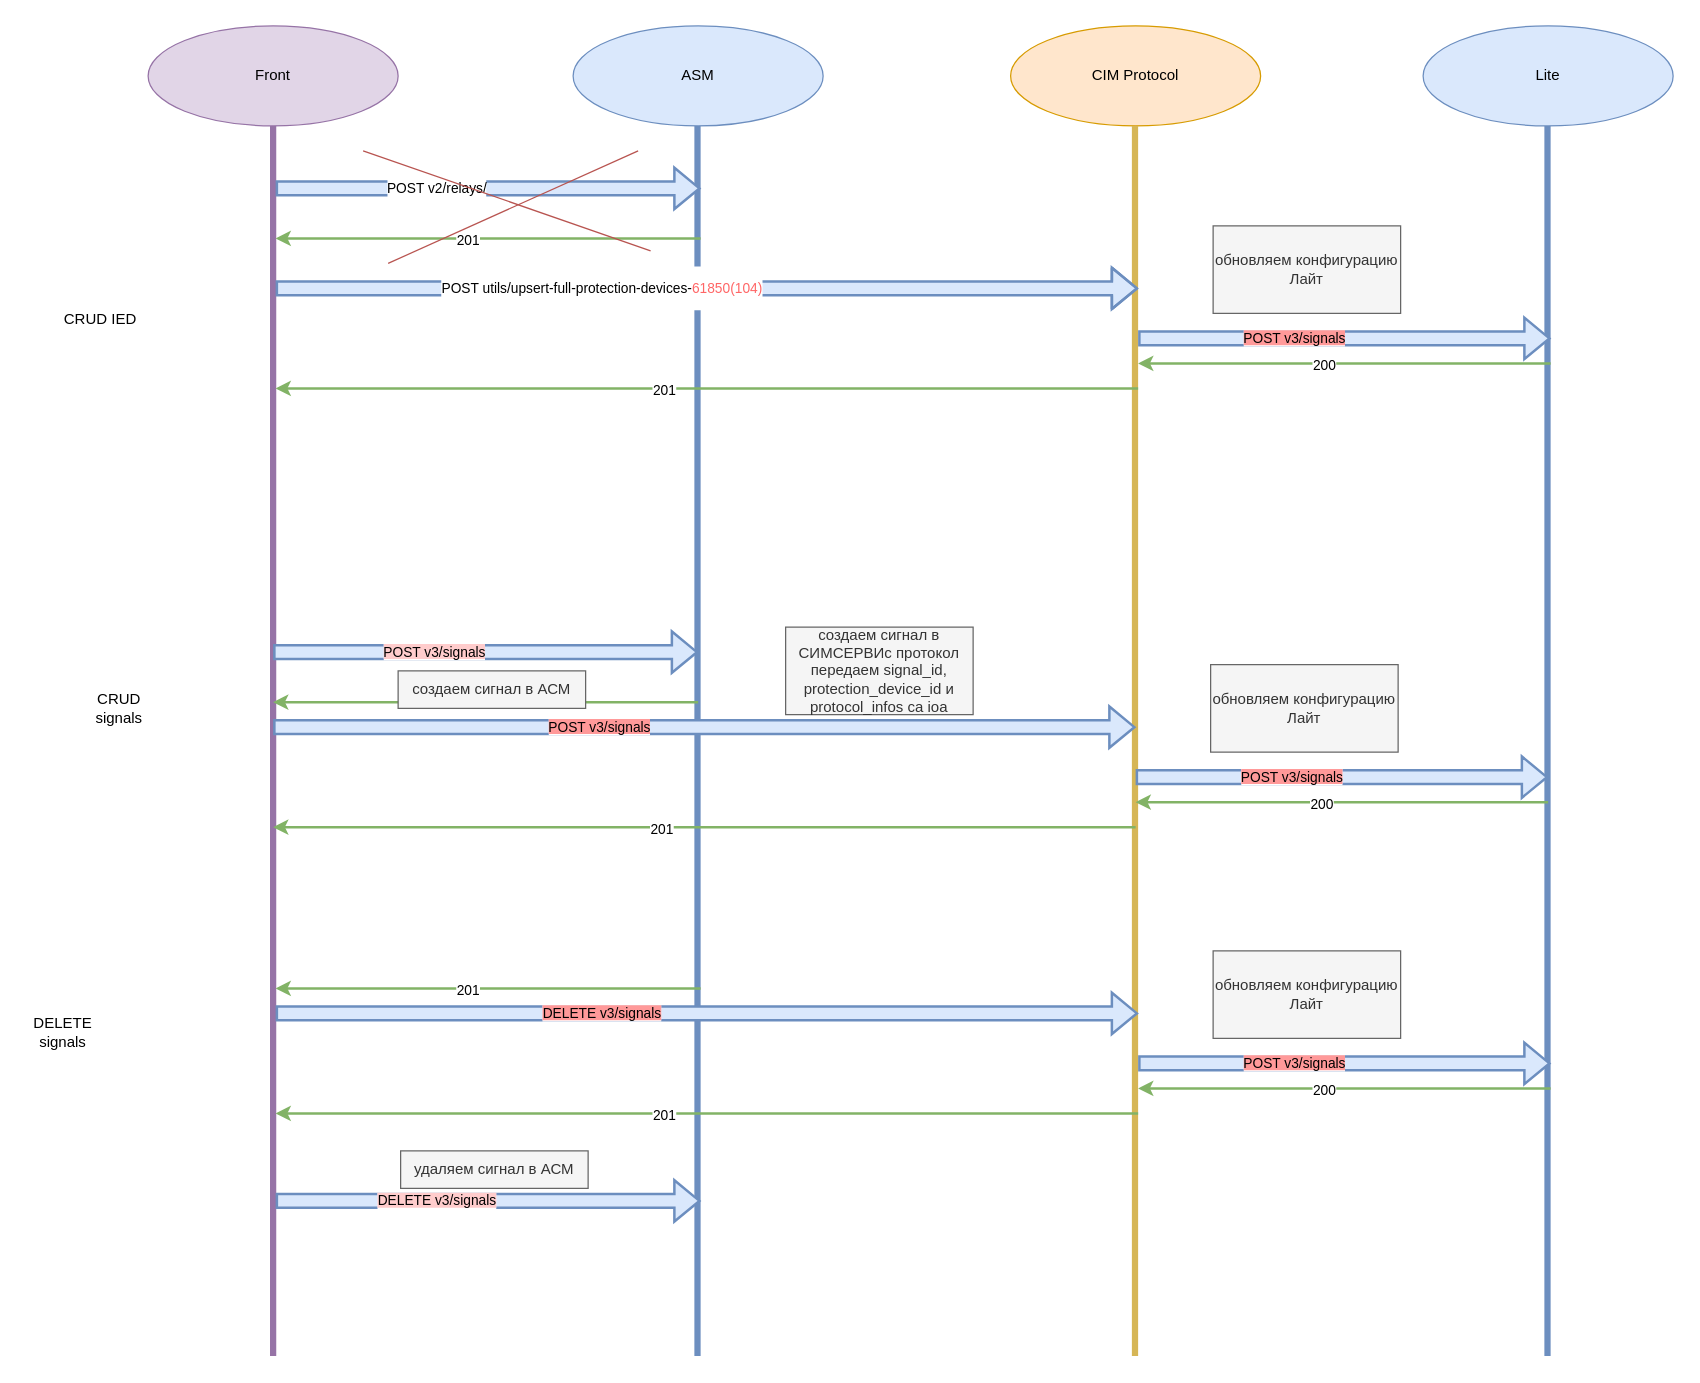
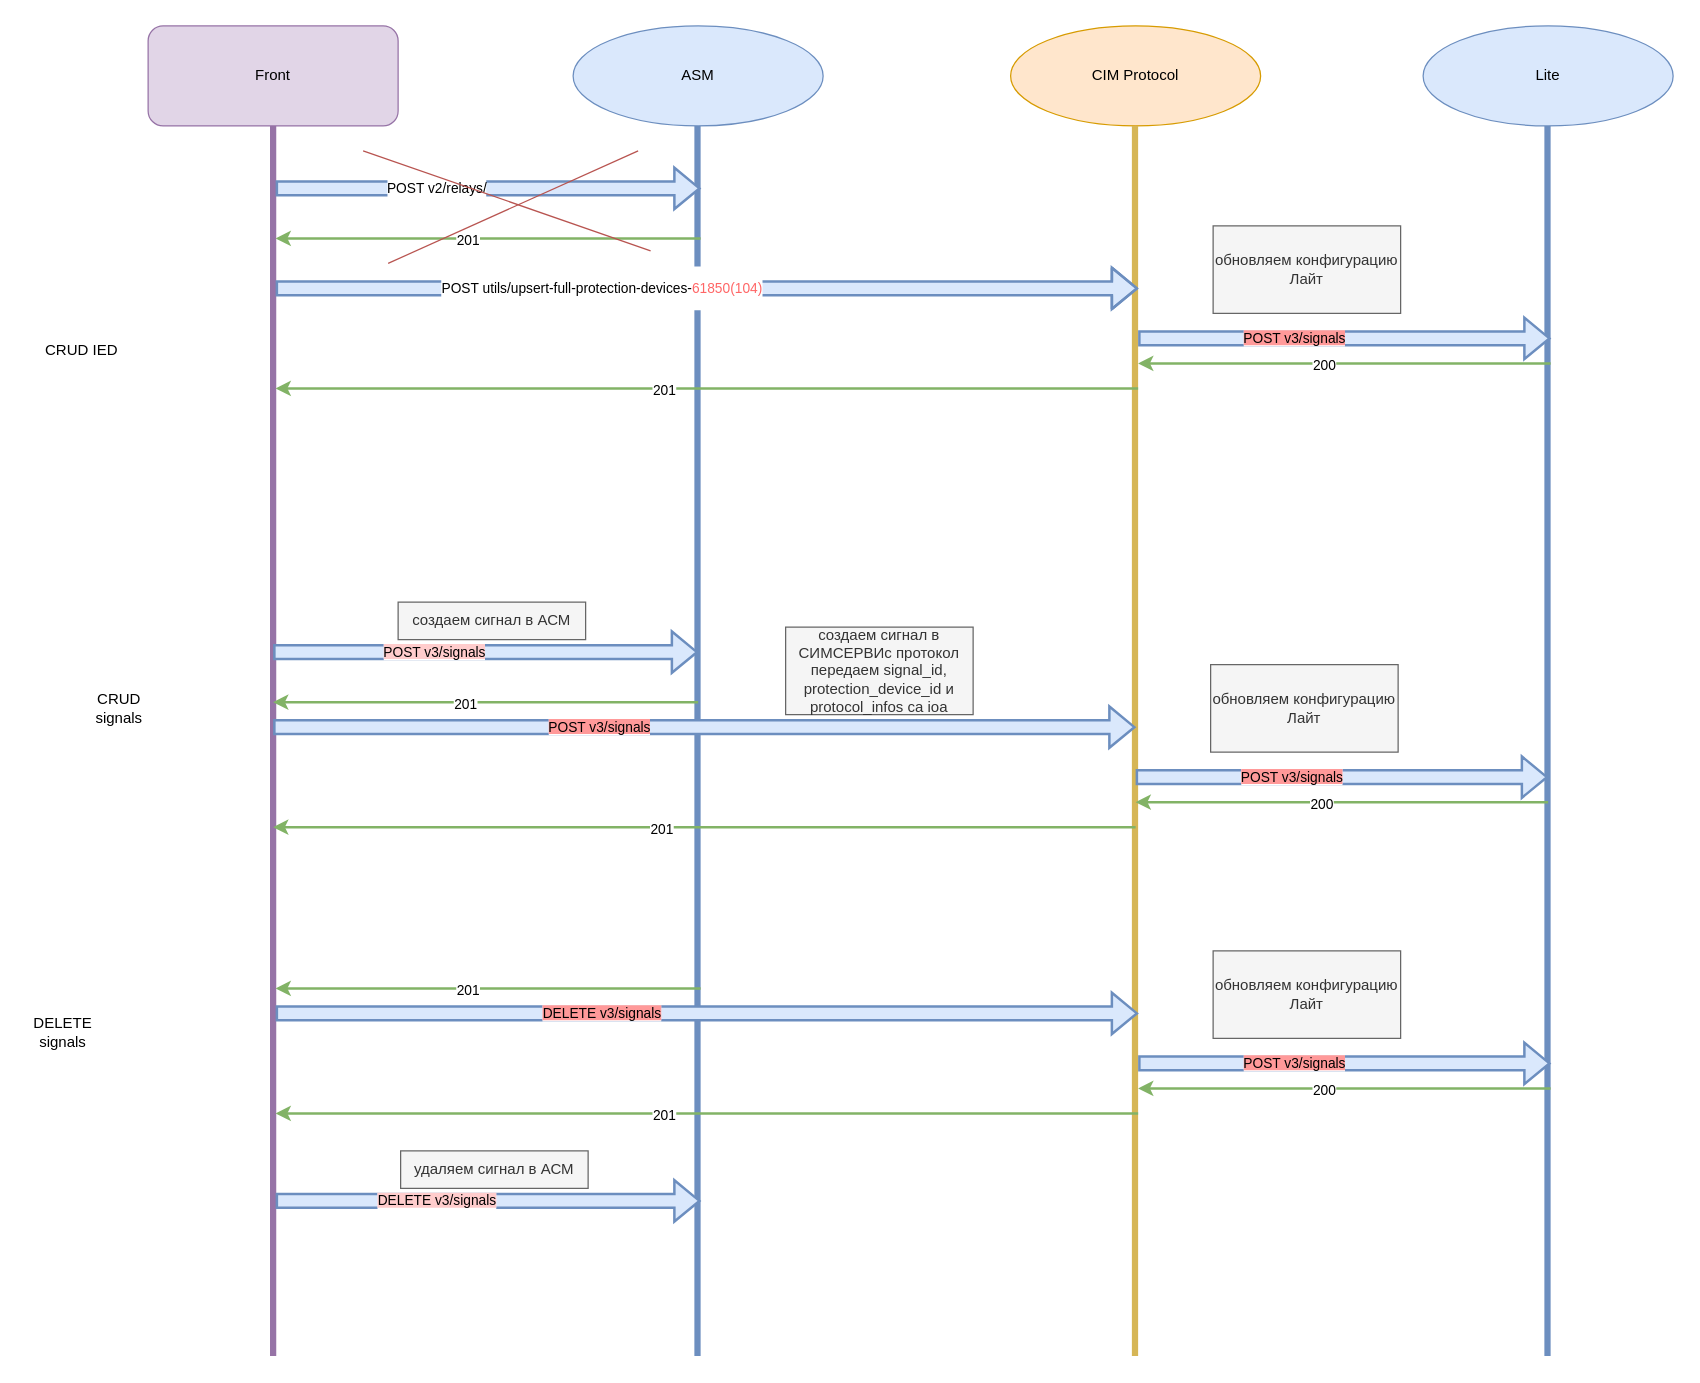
(273, 76) -> (273, 76)
(101, 319) -> (82, 351)
(492, 689) -> (492, 621)
